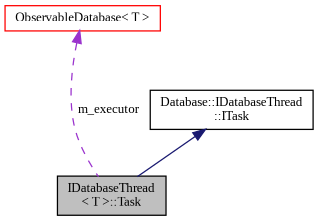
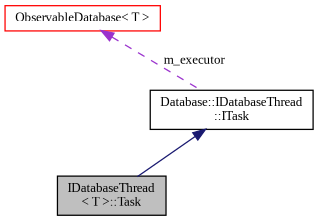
(72, 113) -> (157, 64)
